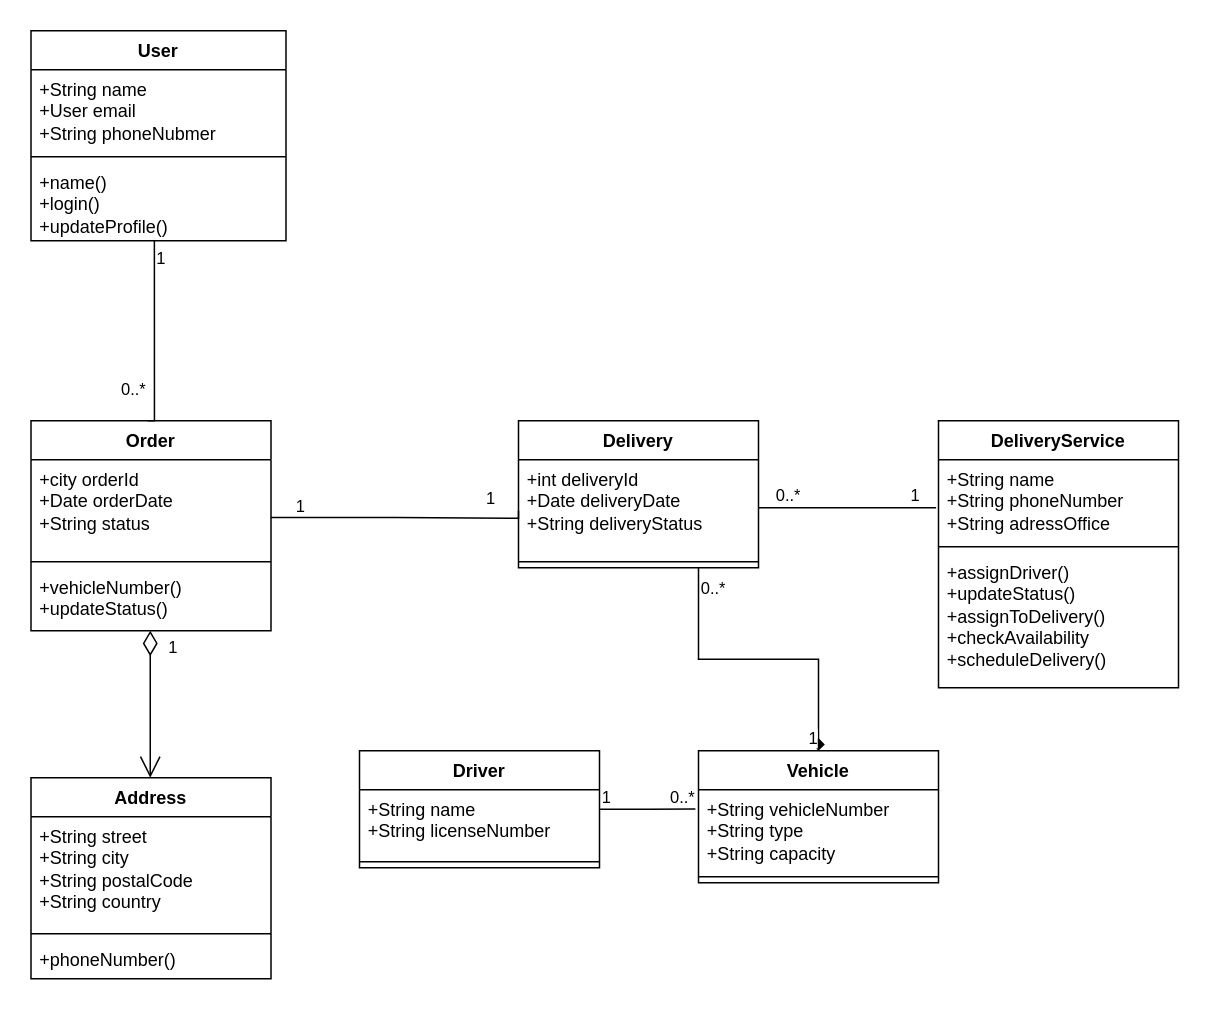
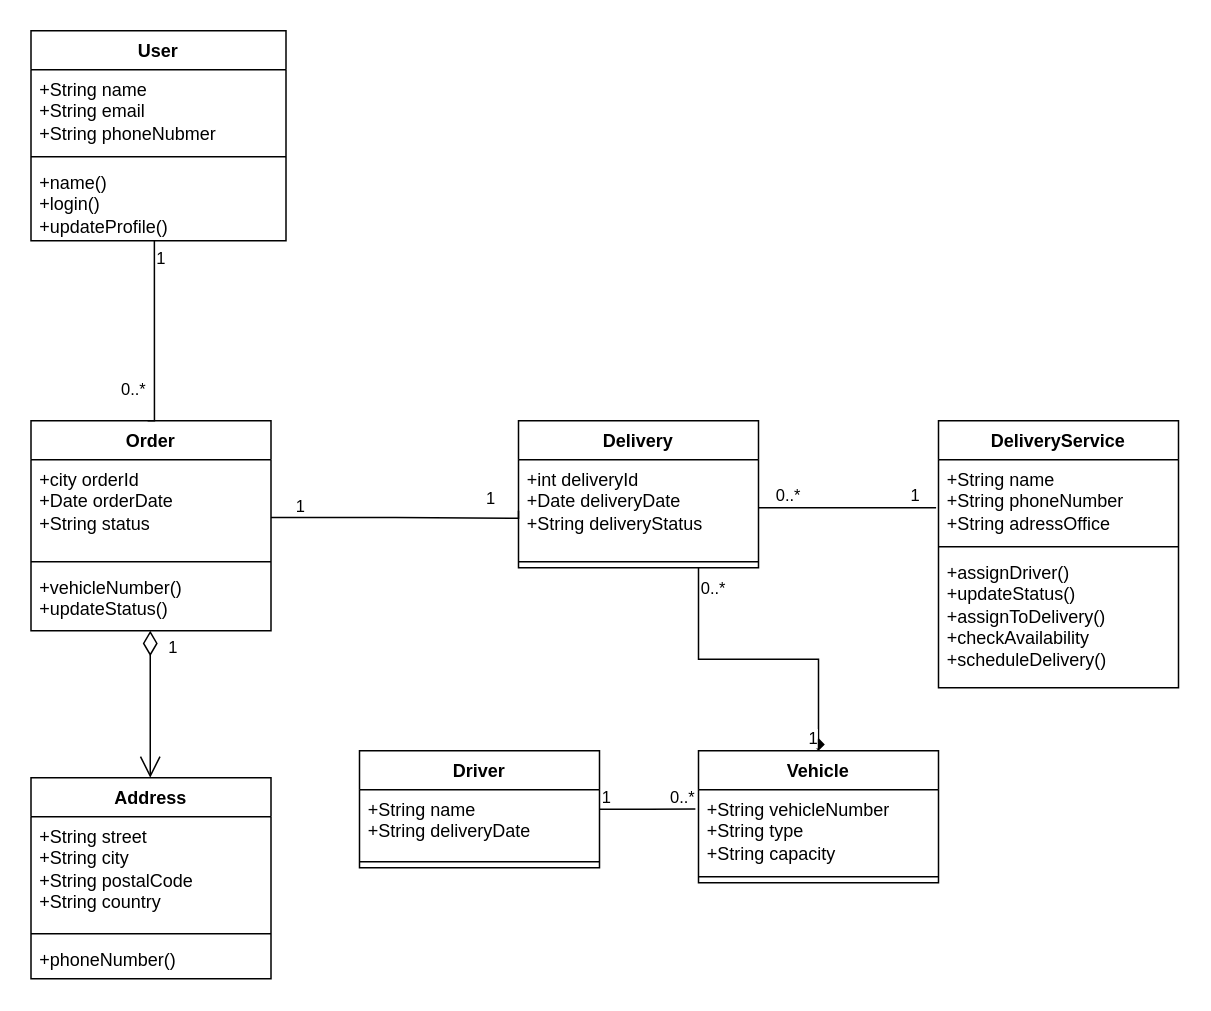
(131, 113) -> (131, 113)
(465, 822) -> (460, 822)
